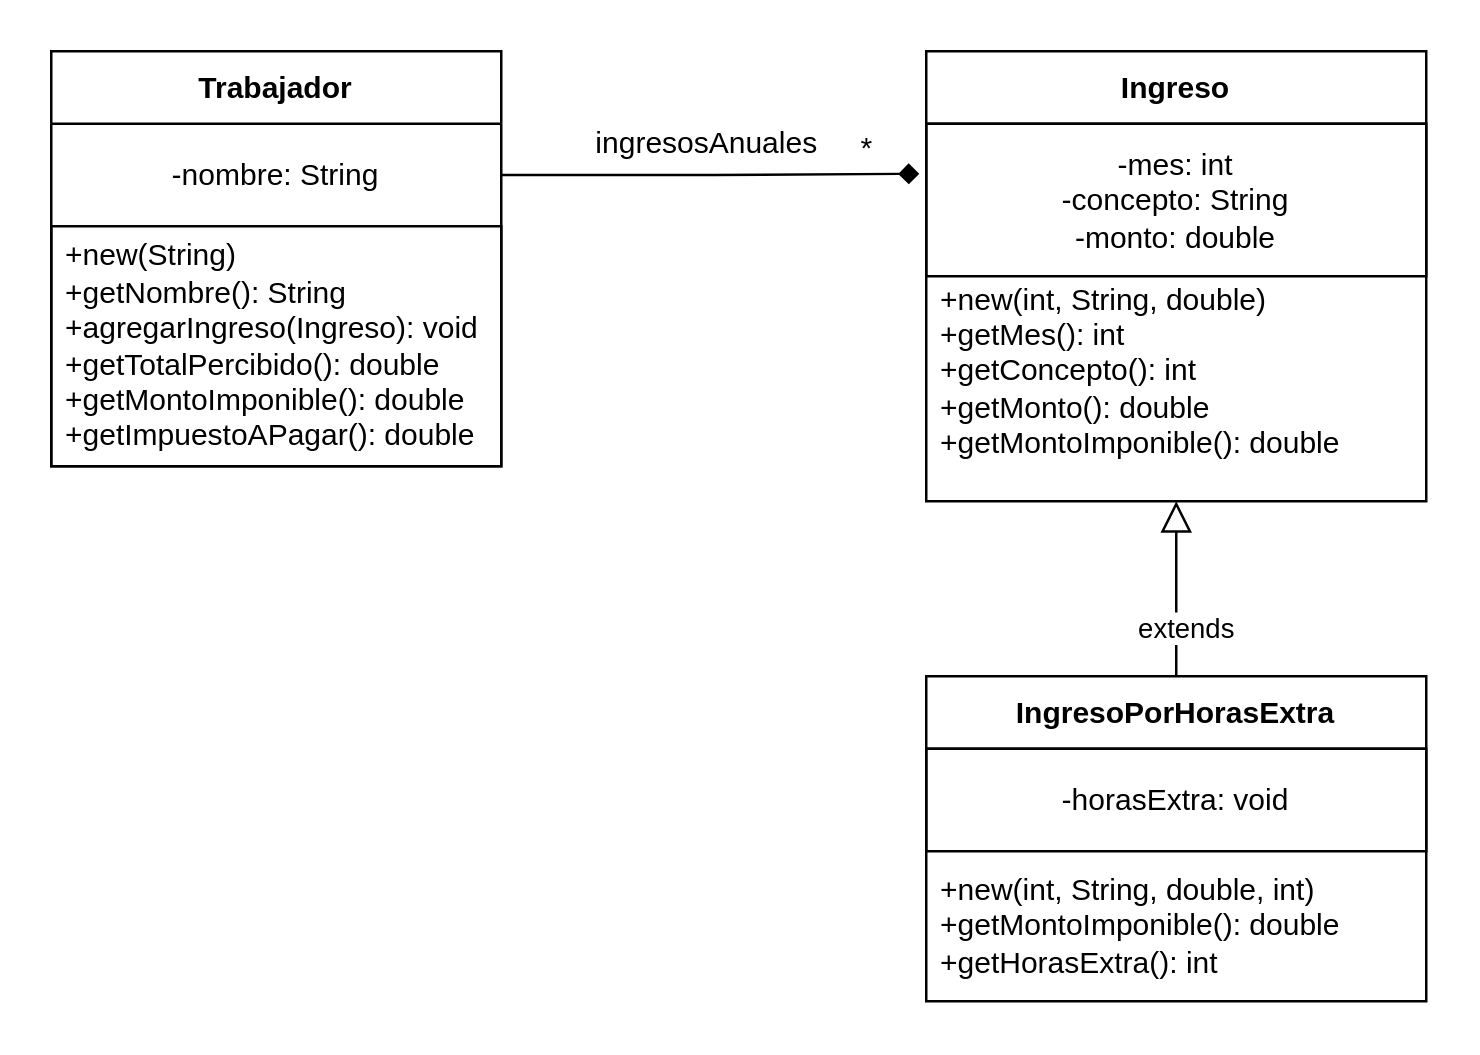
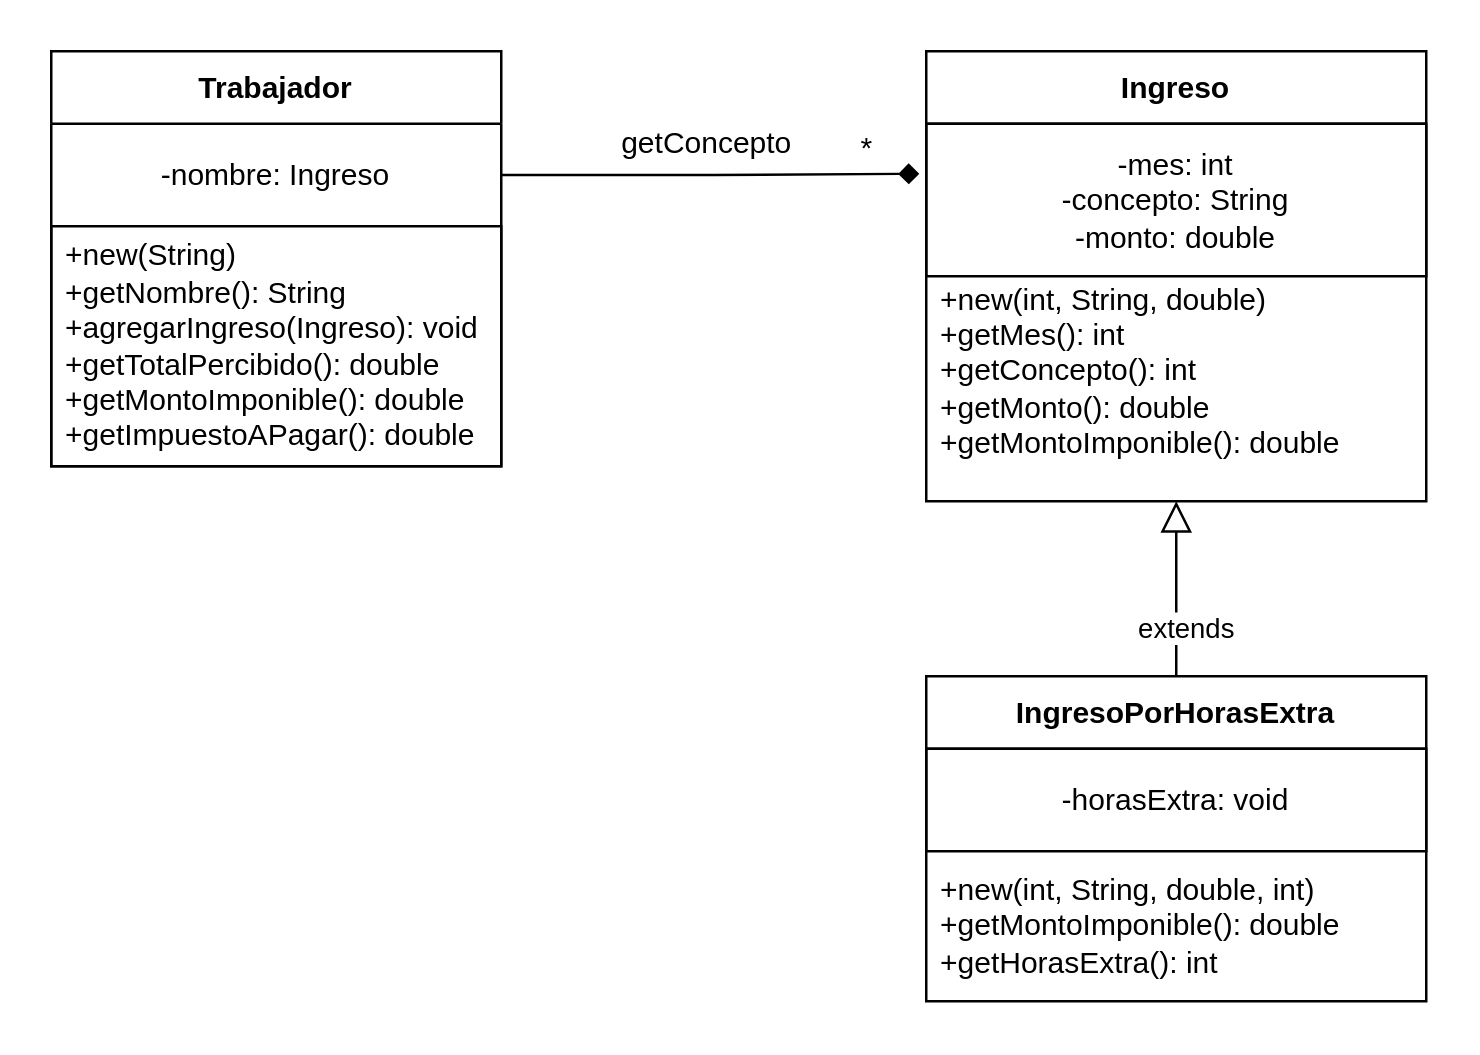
(708, 144) -> (708, 144)
(276, 176) -> (276, 176)
